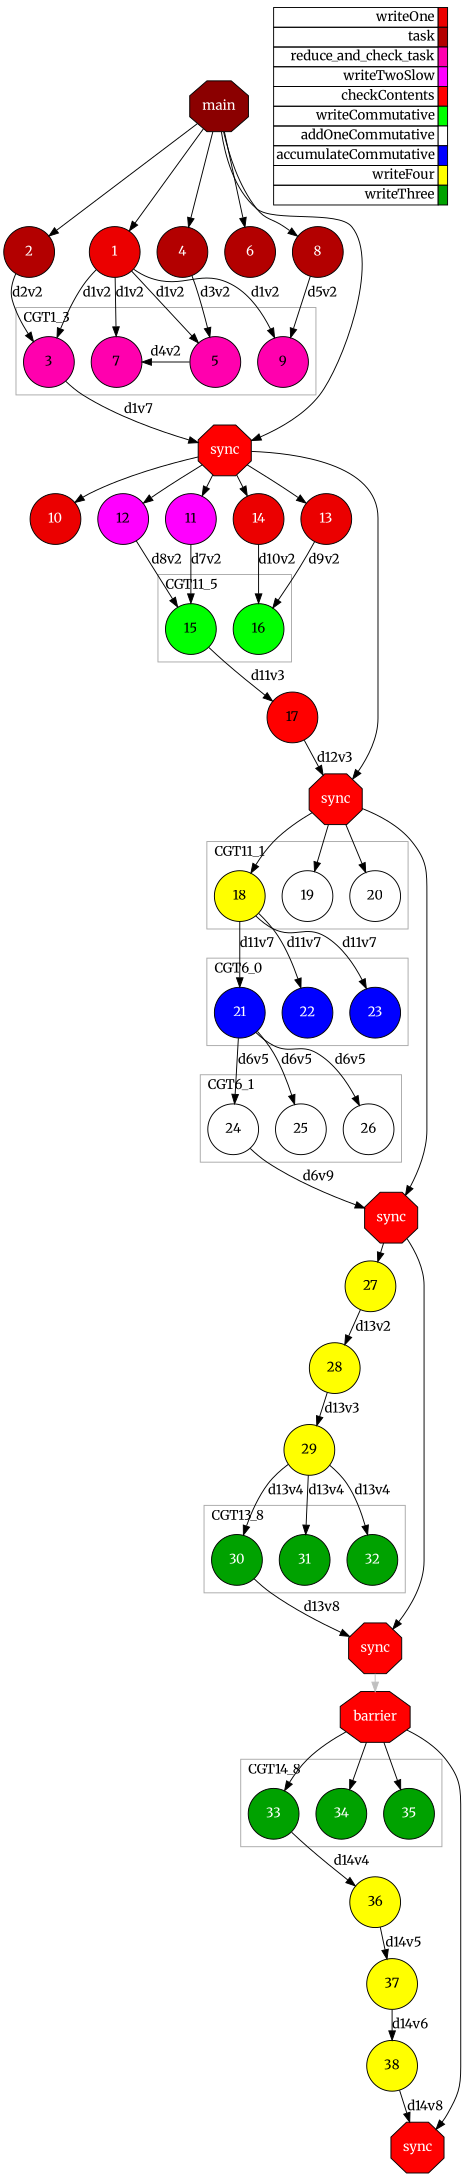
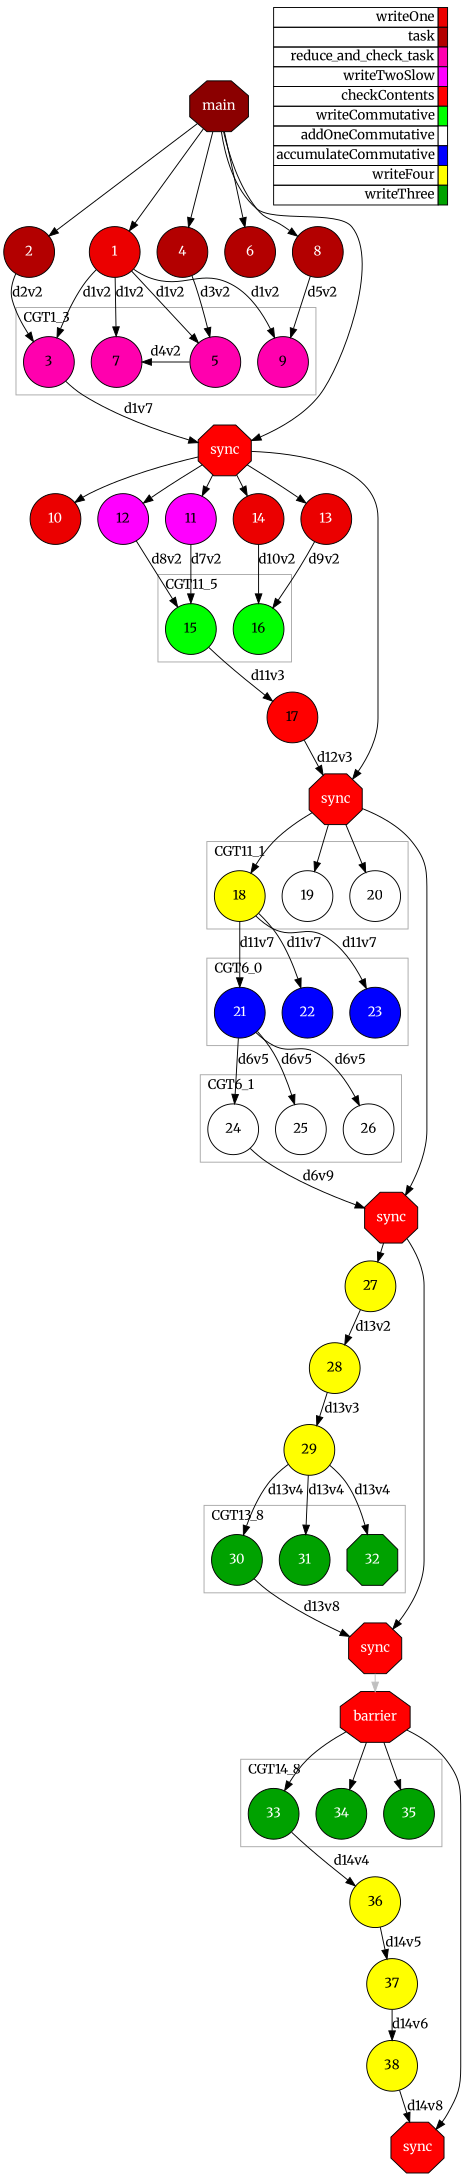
(372, 1560) -> (372, 1560)
